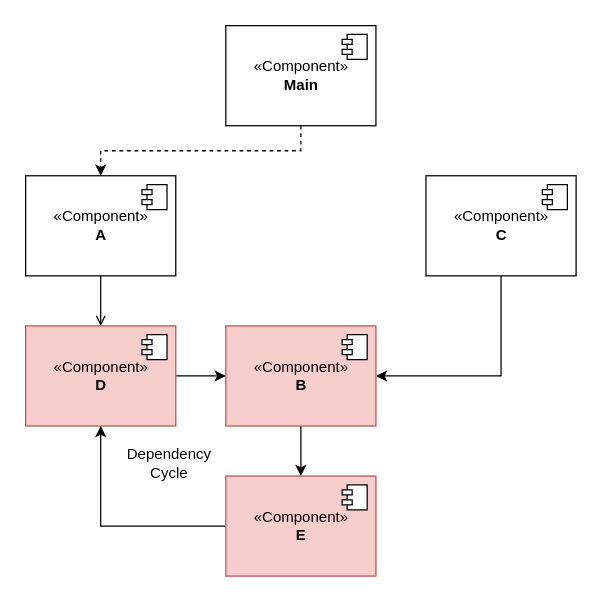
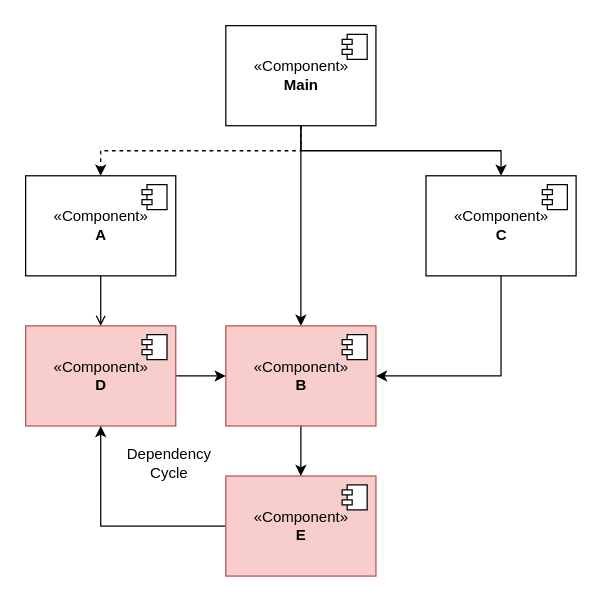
none -> (410, 151)
none -> (301, 235)
